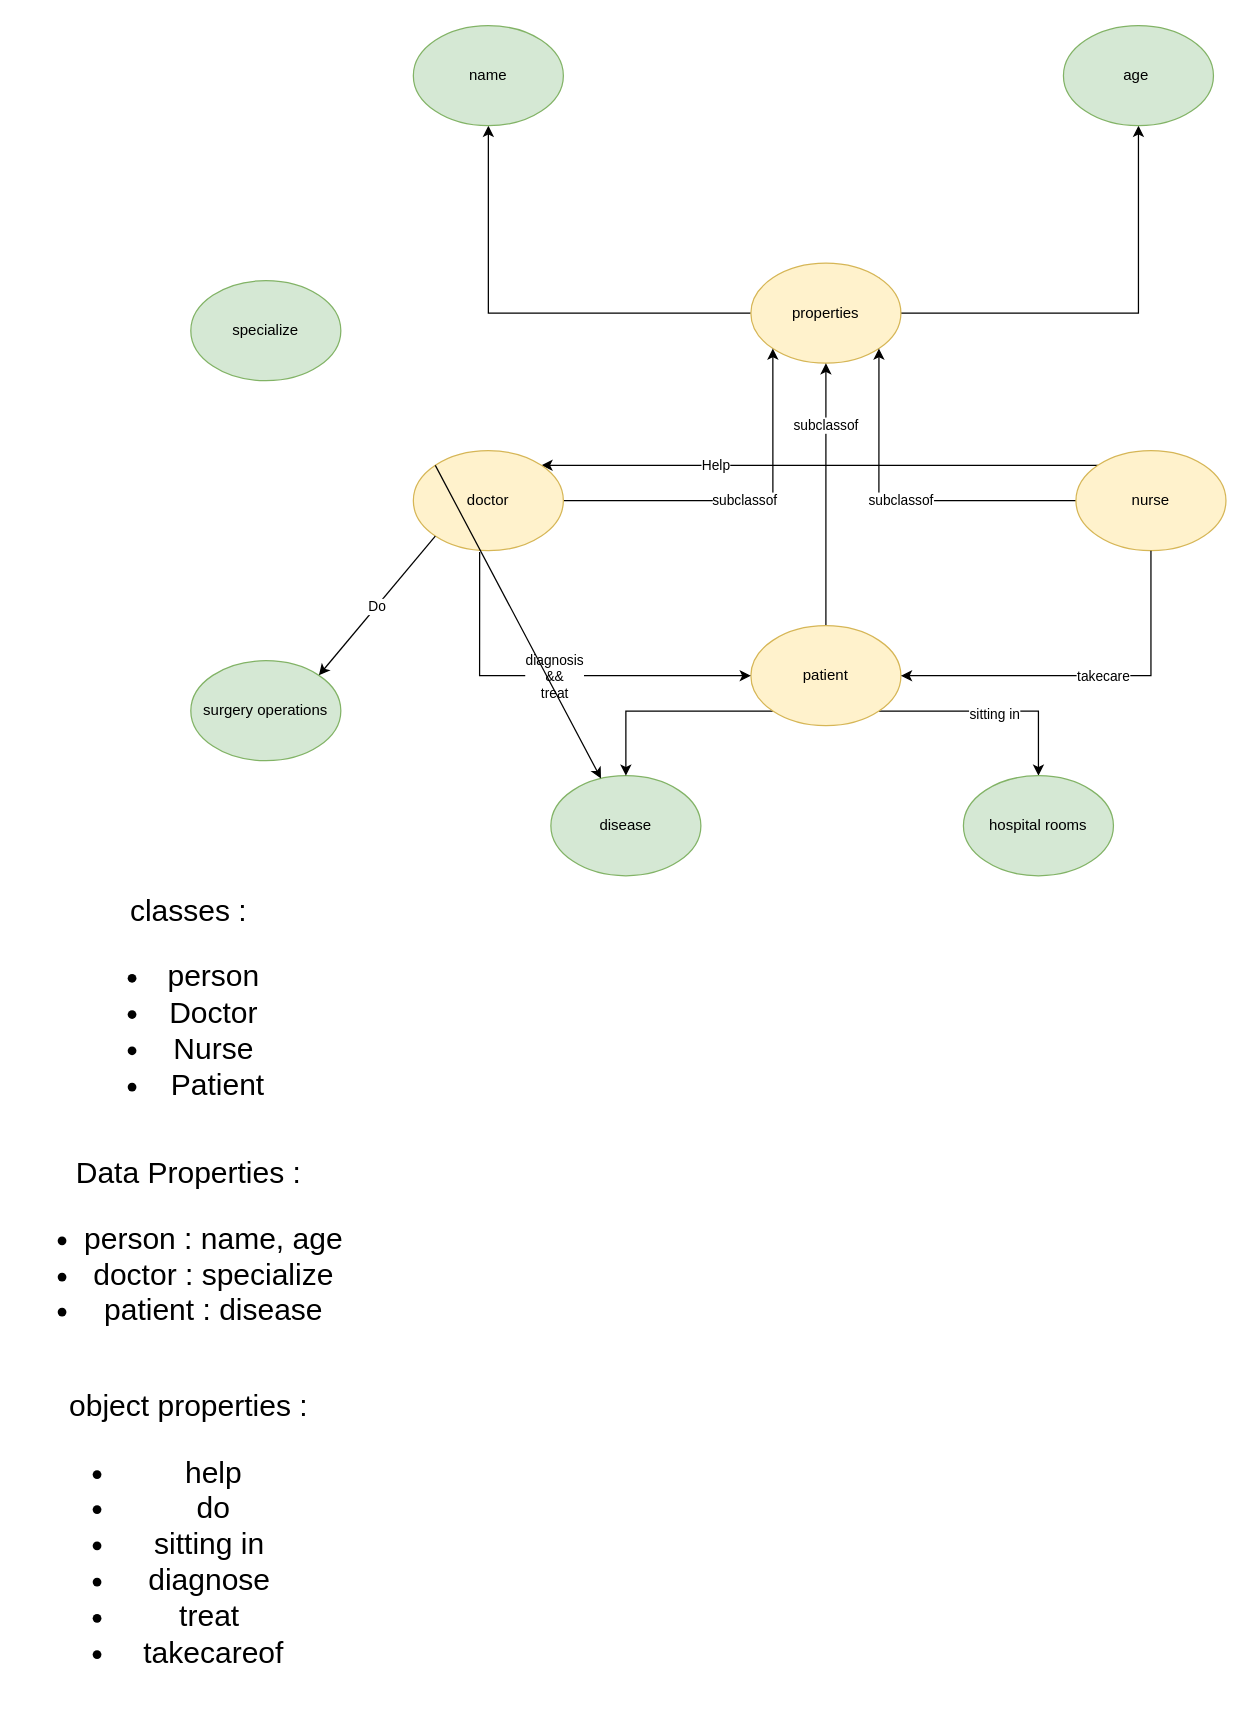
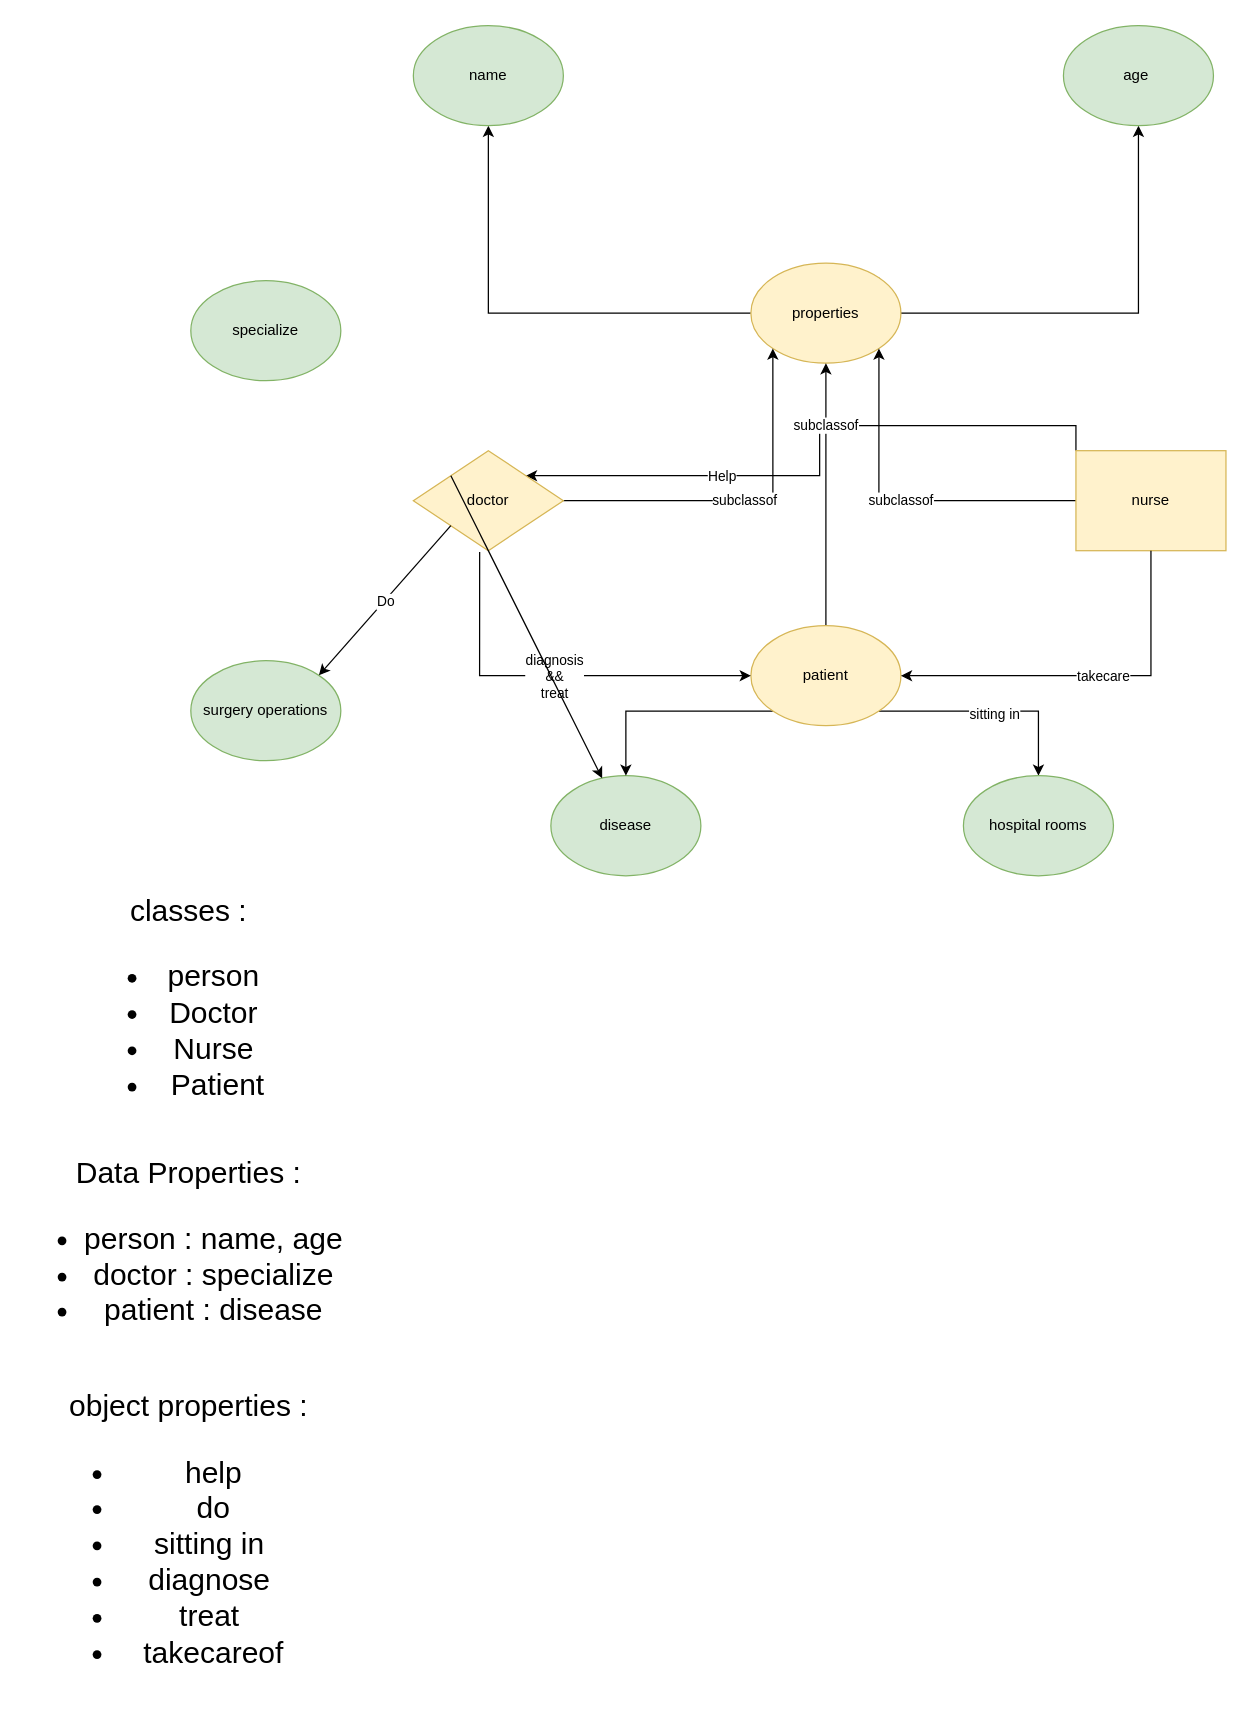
(488, 501) -> (488, 501)
(1151, 501) -> (1151, 501)
